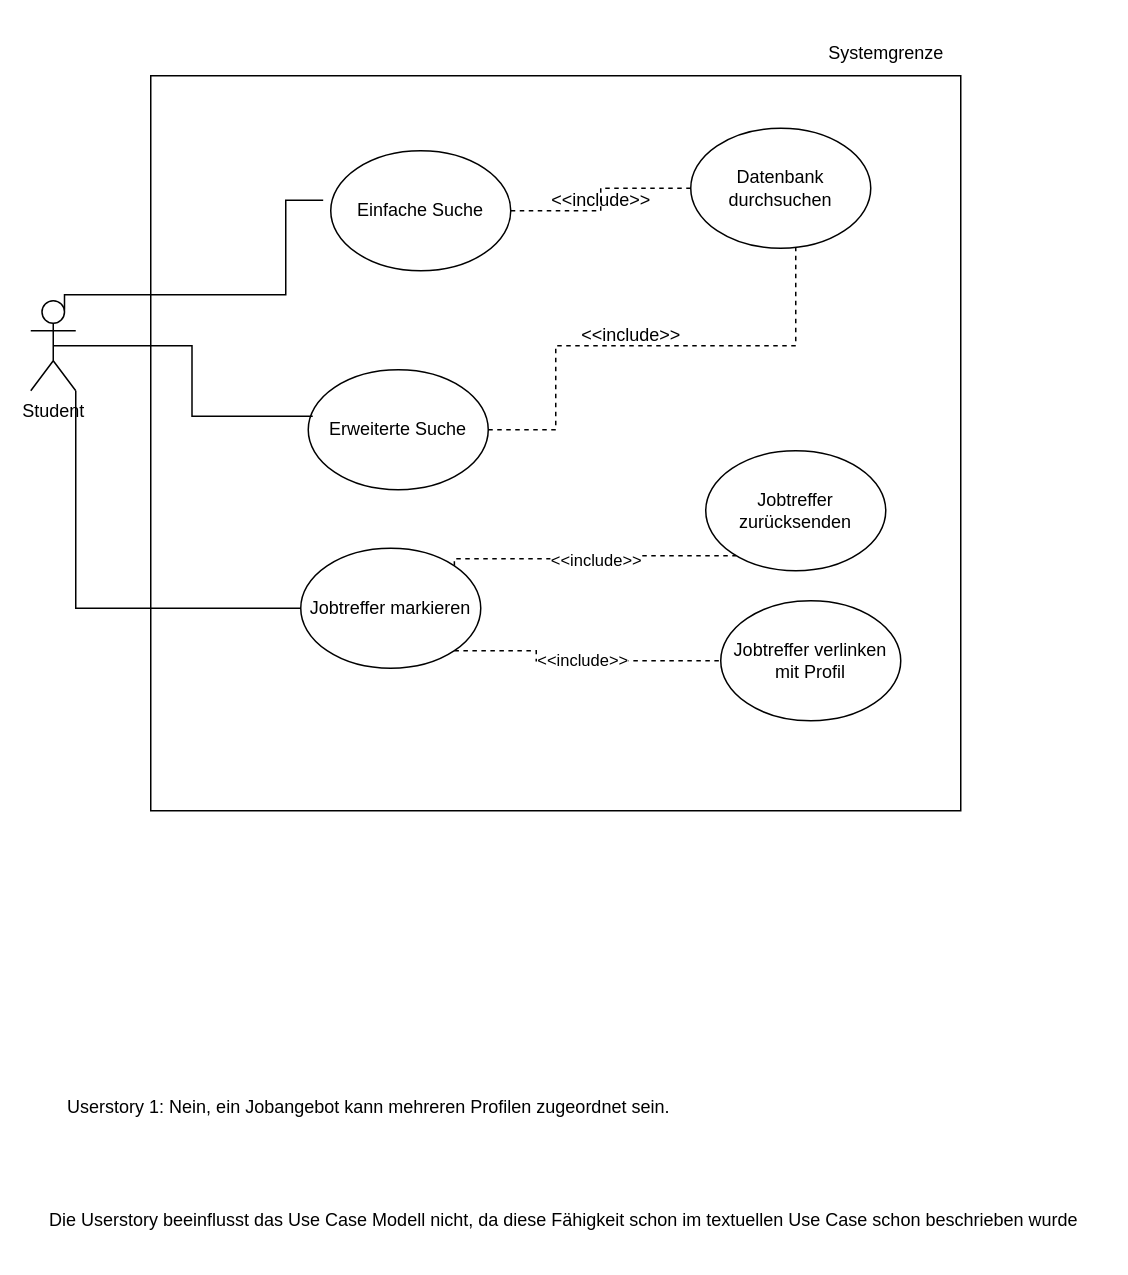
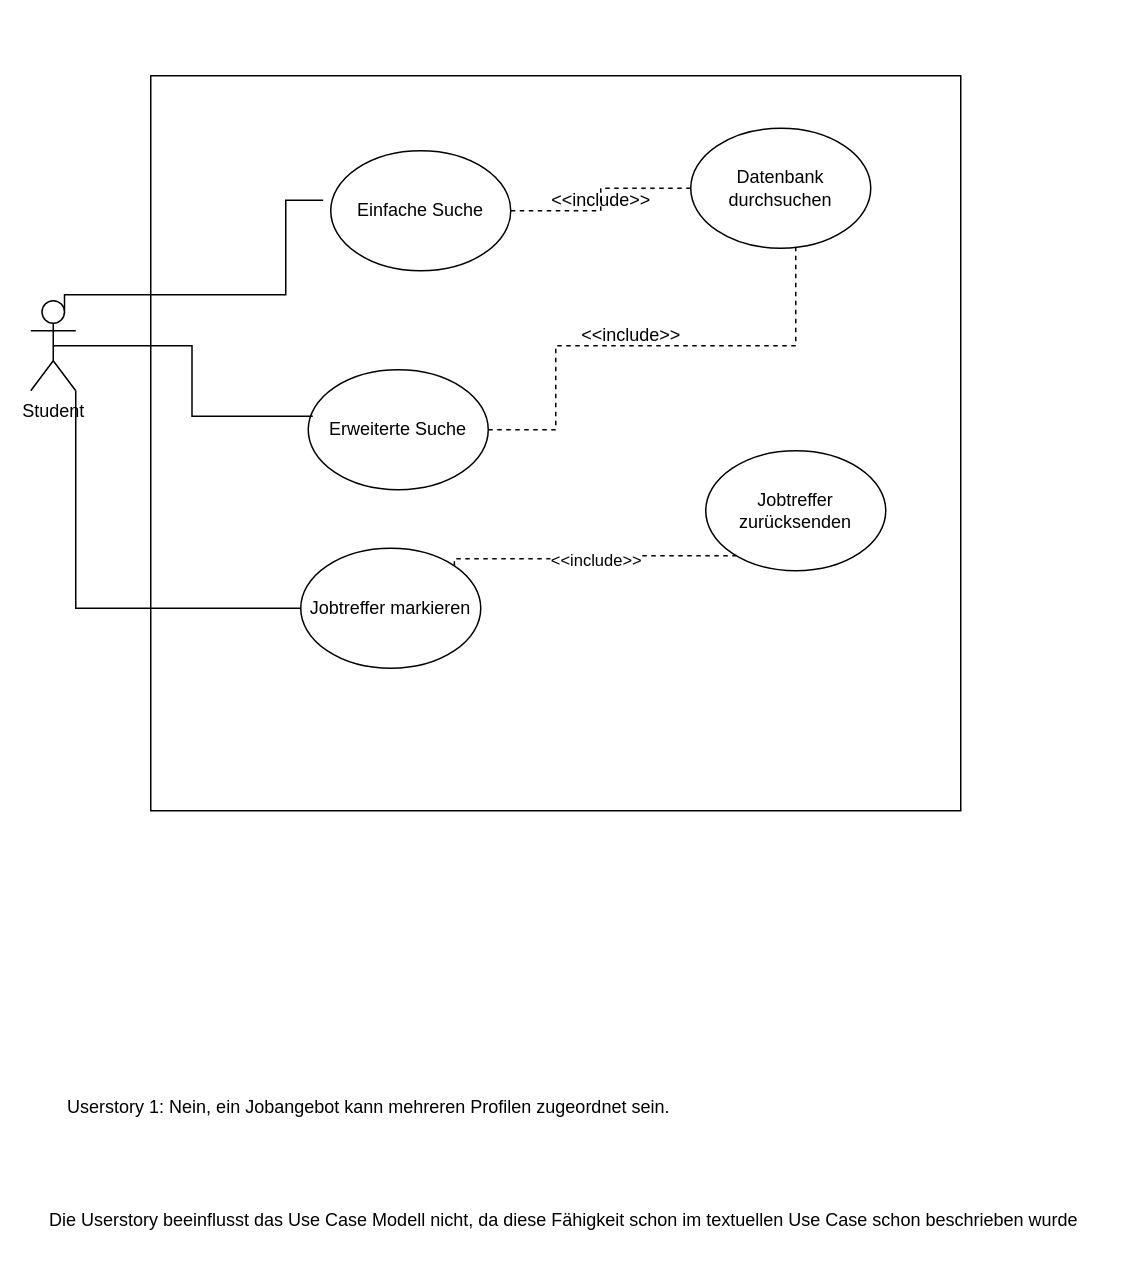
(886, 53) -> none
(582, 661) -> none
(811, 661) -> none
